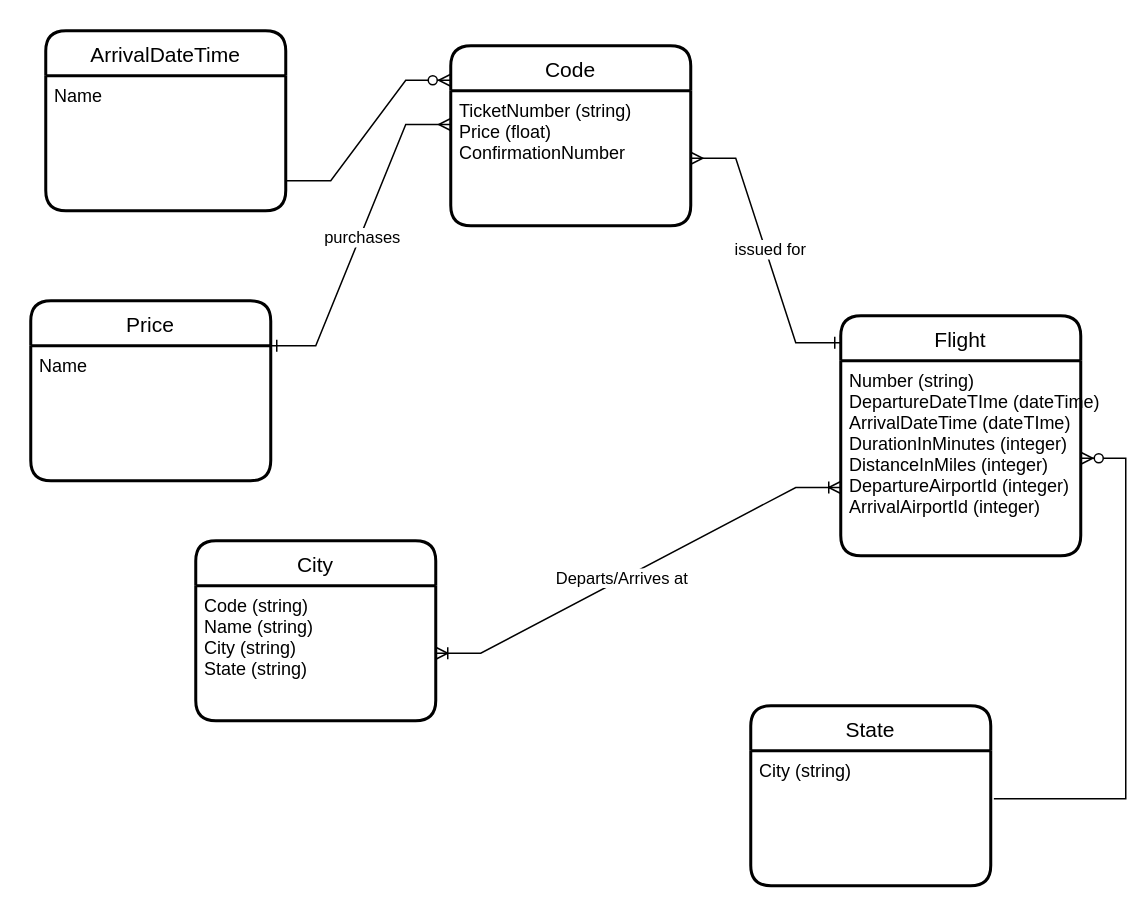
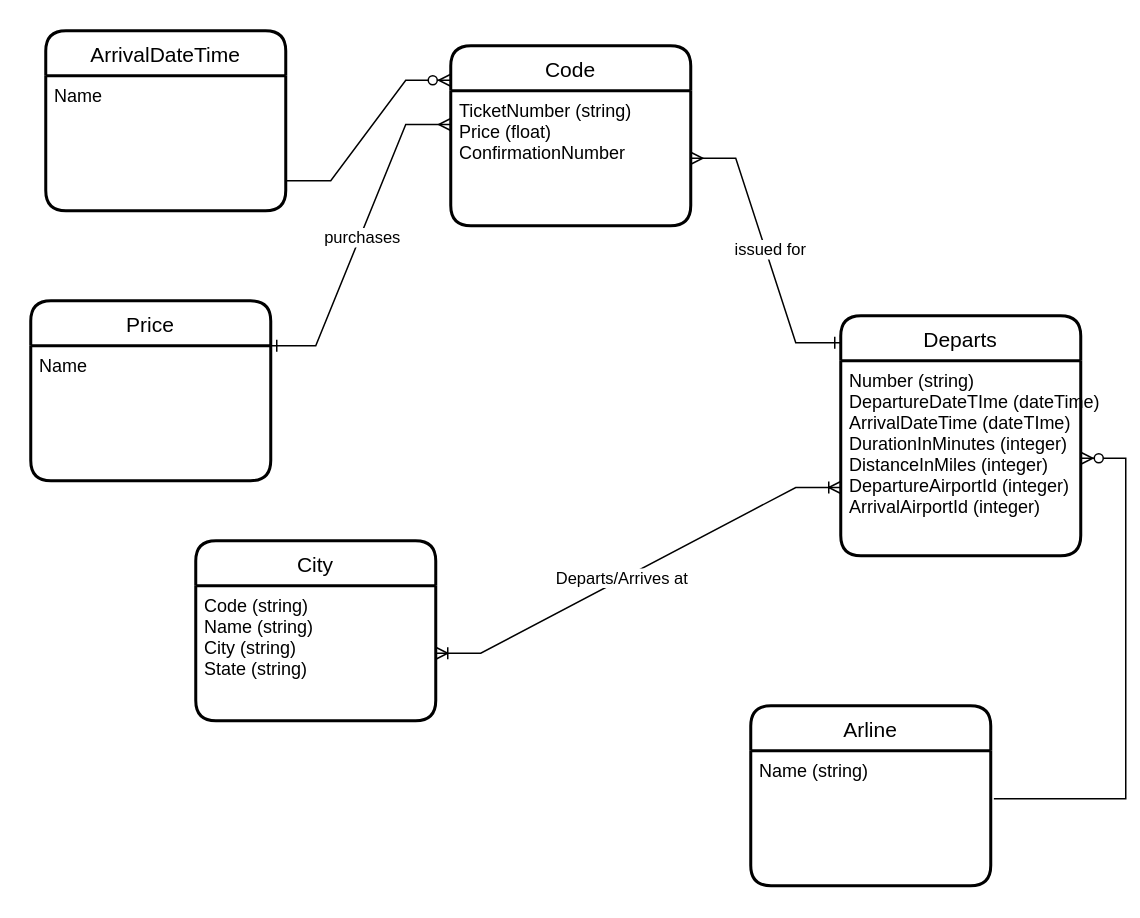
(960, 340) -> (960, 340)
(870, 730) -> (870, 730)
(818, 771) -> (820, 771)
